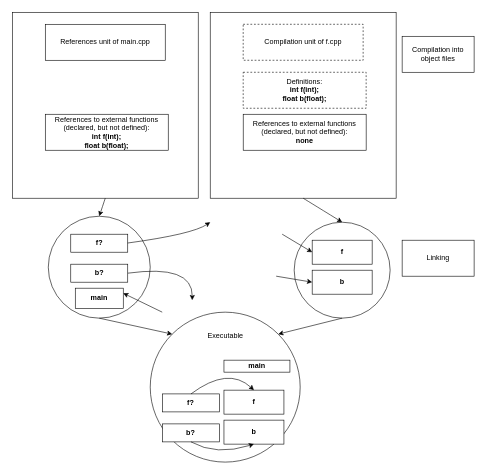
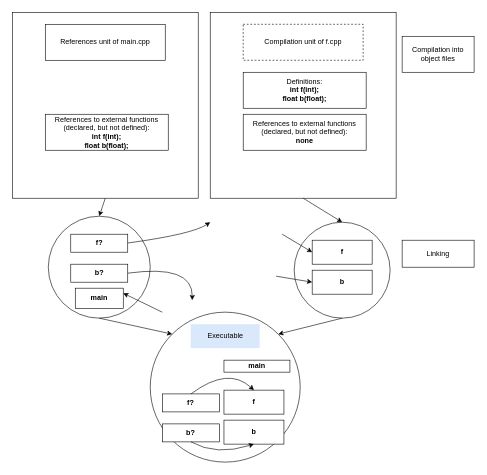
(305, 90) -> (305, 90)
(438, 258) -> (438, 254)
(225, 336) -> (225, 336)
